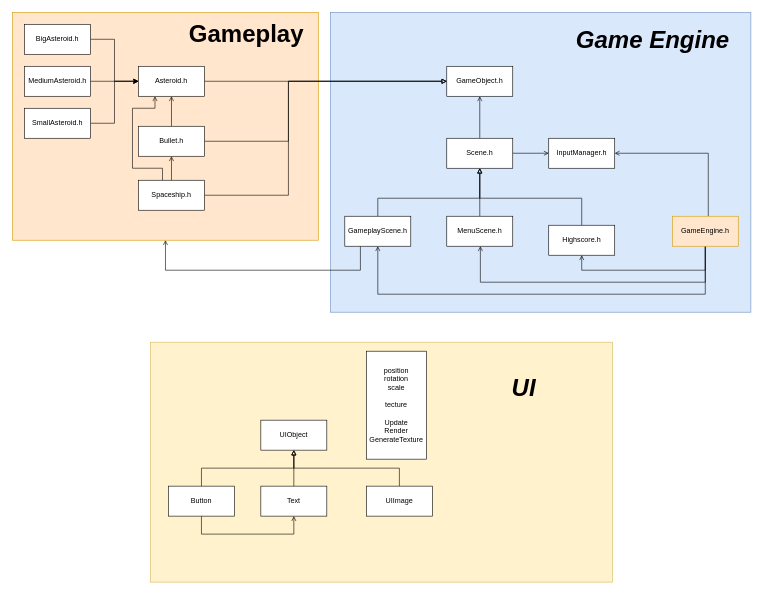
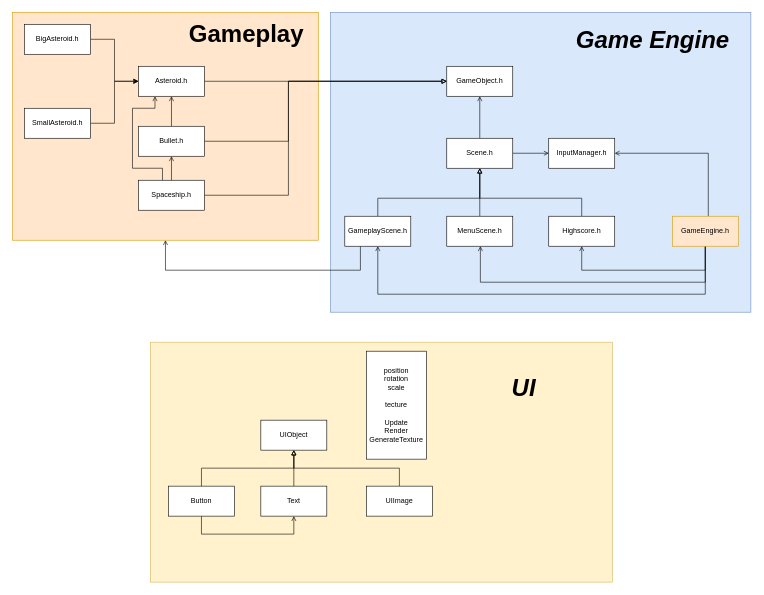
(57, 81) -> none
(101, 81) -> none
(582, 240) -> (582, 231)
